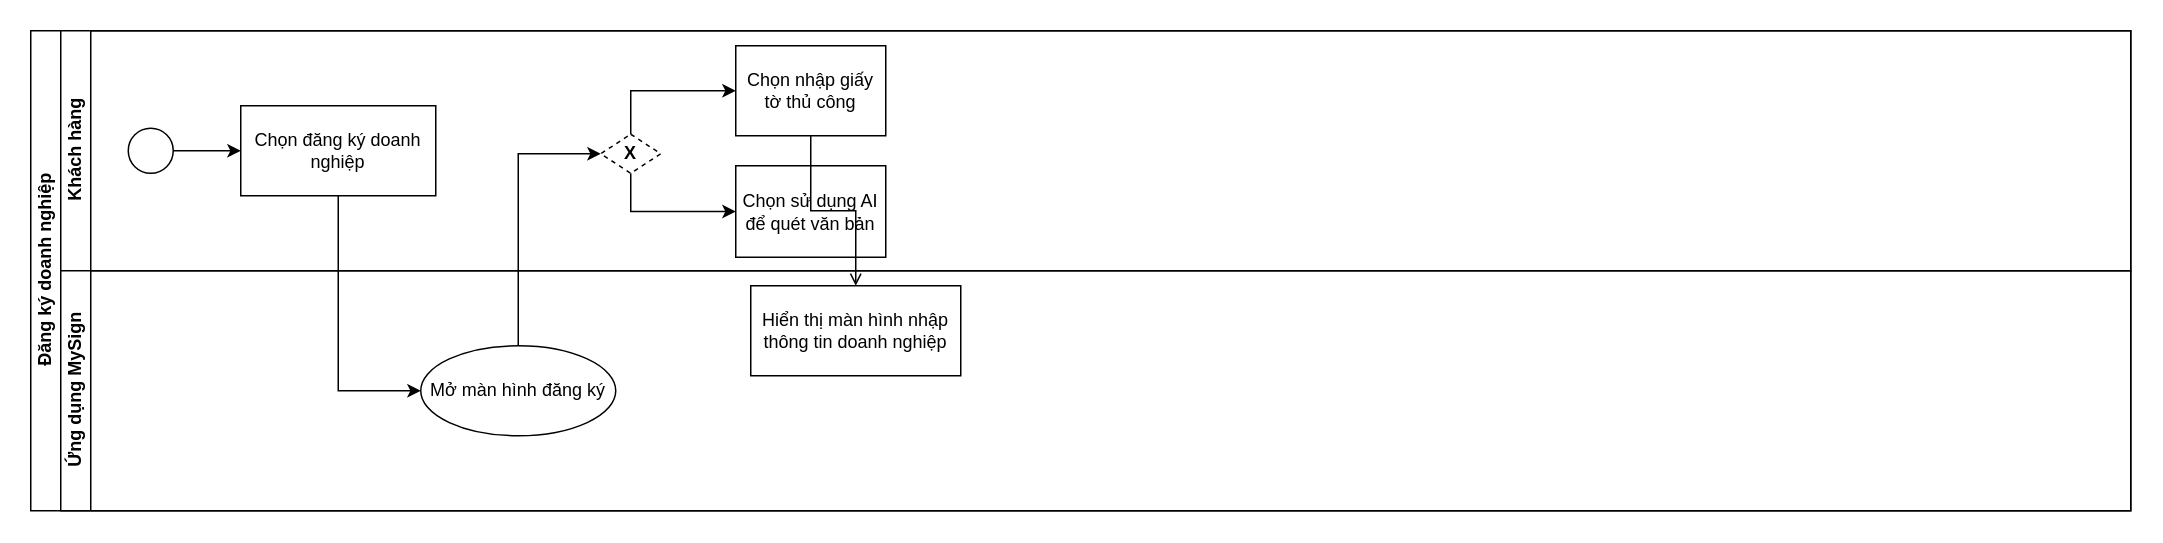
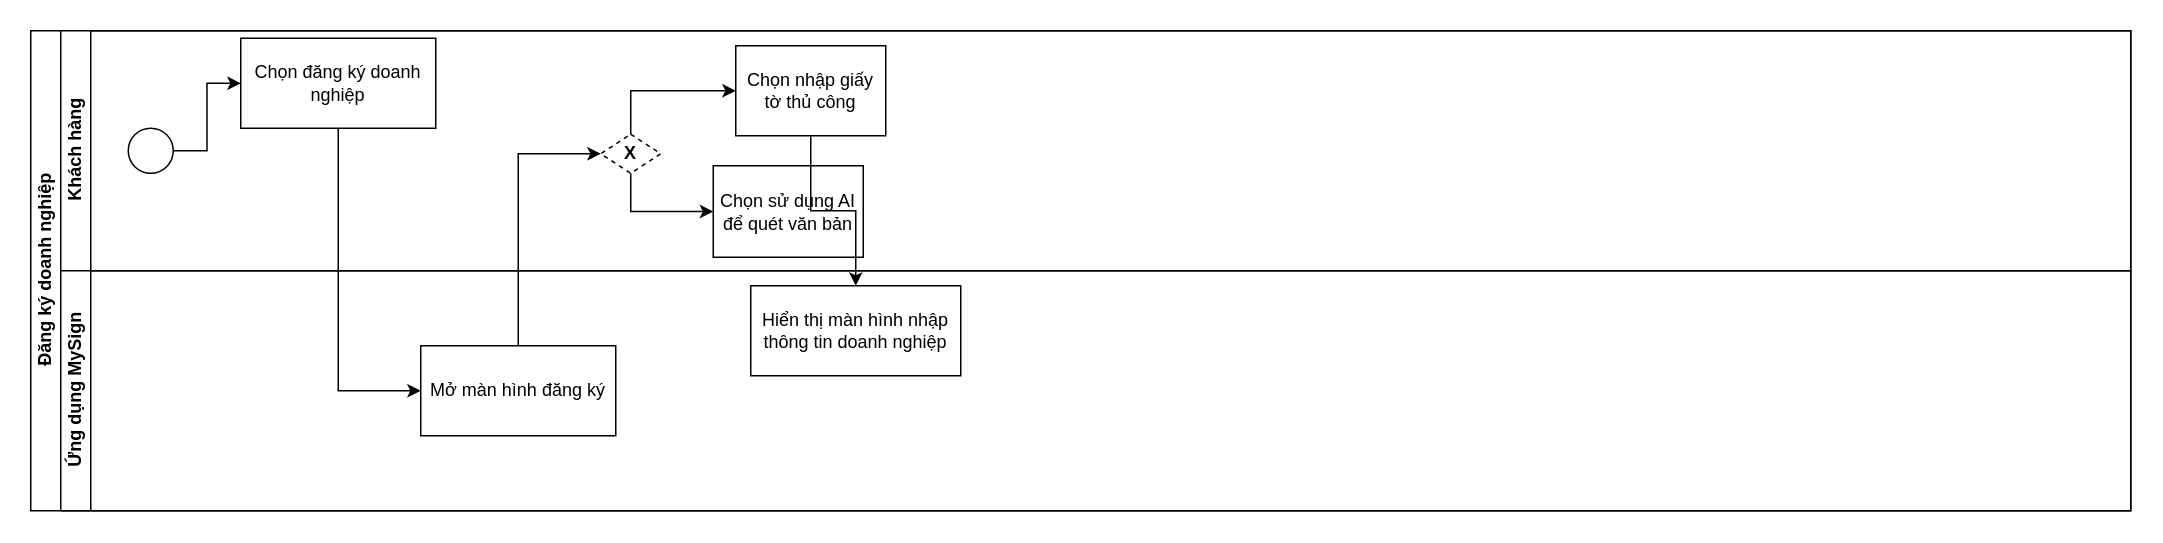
(338, 151) -> (338, 83)
(811, 212) -> (788, 212)
(856, 277) -> (856, 274)
(518, 391) -> (518, 391)
